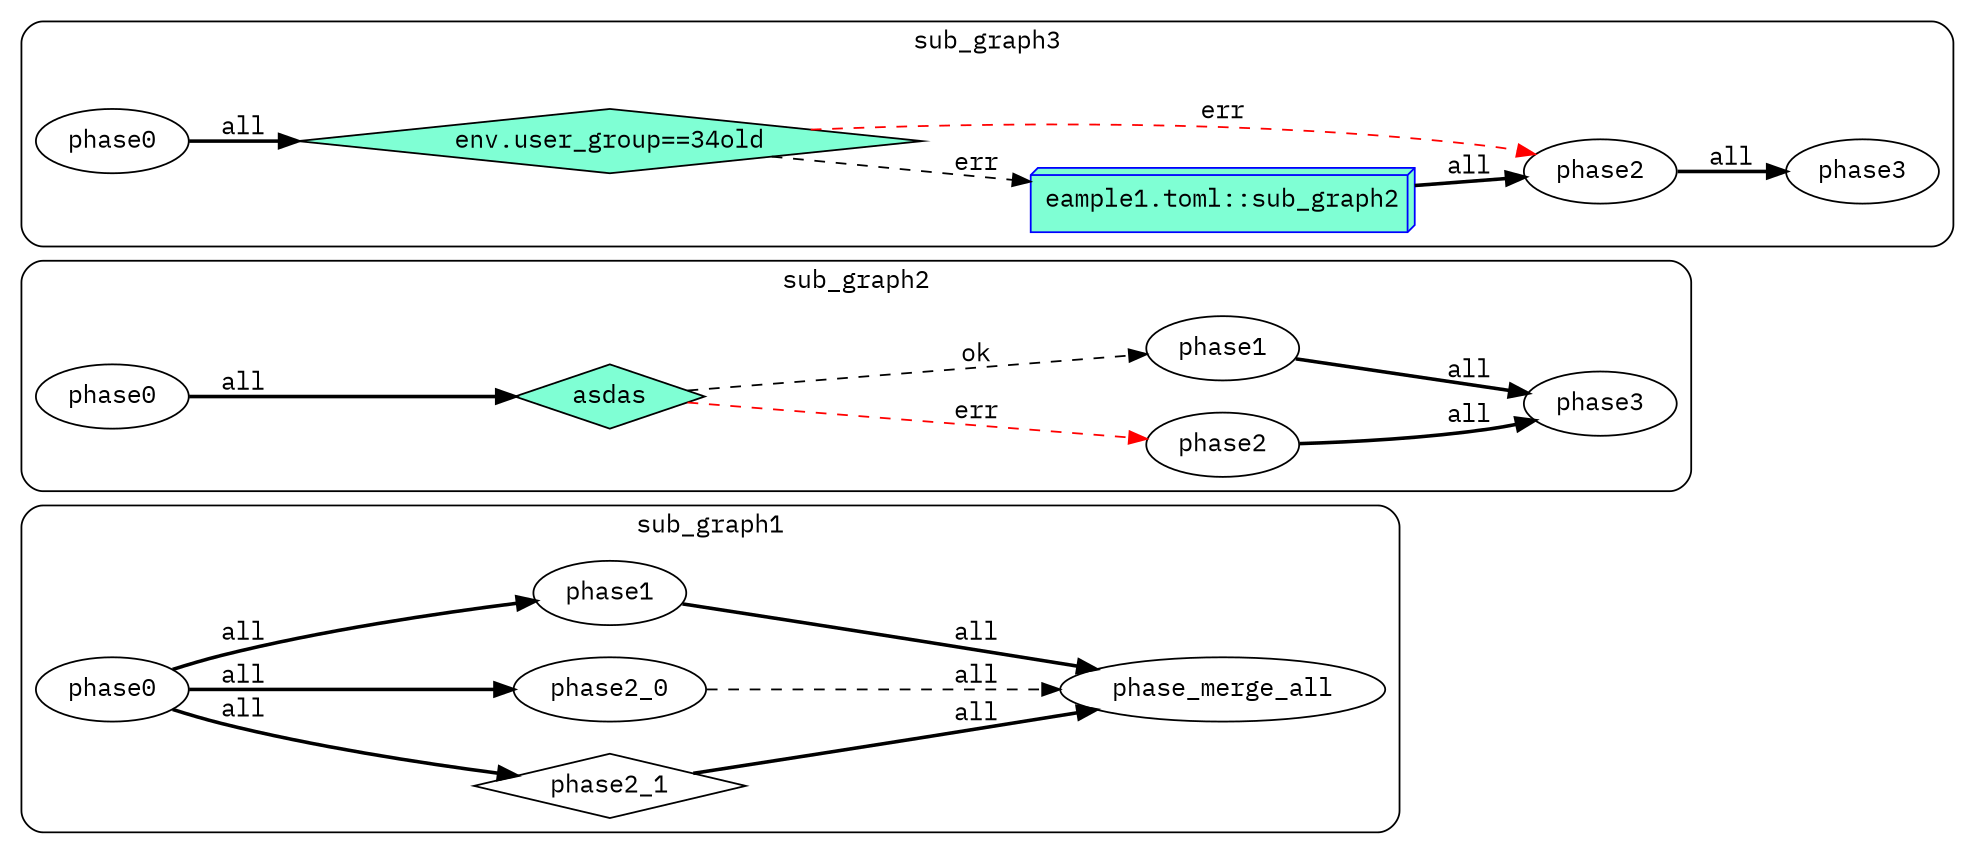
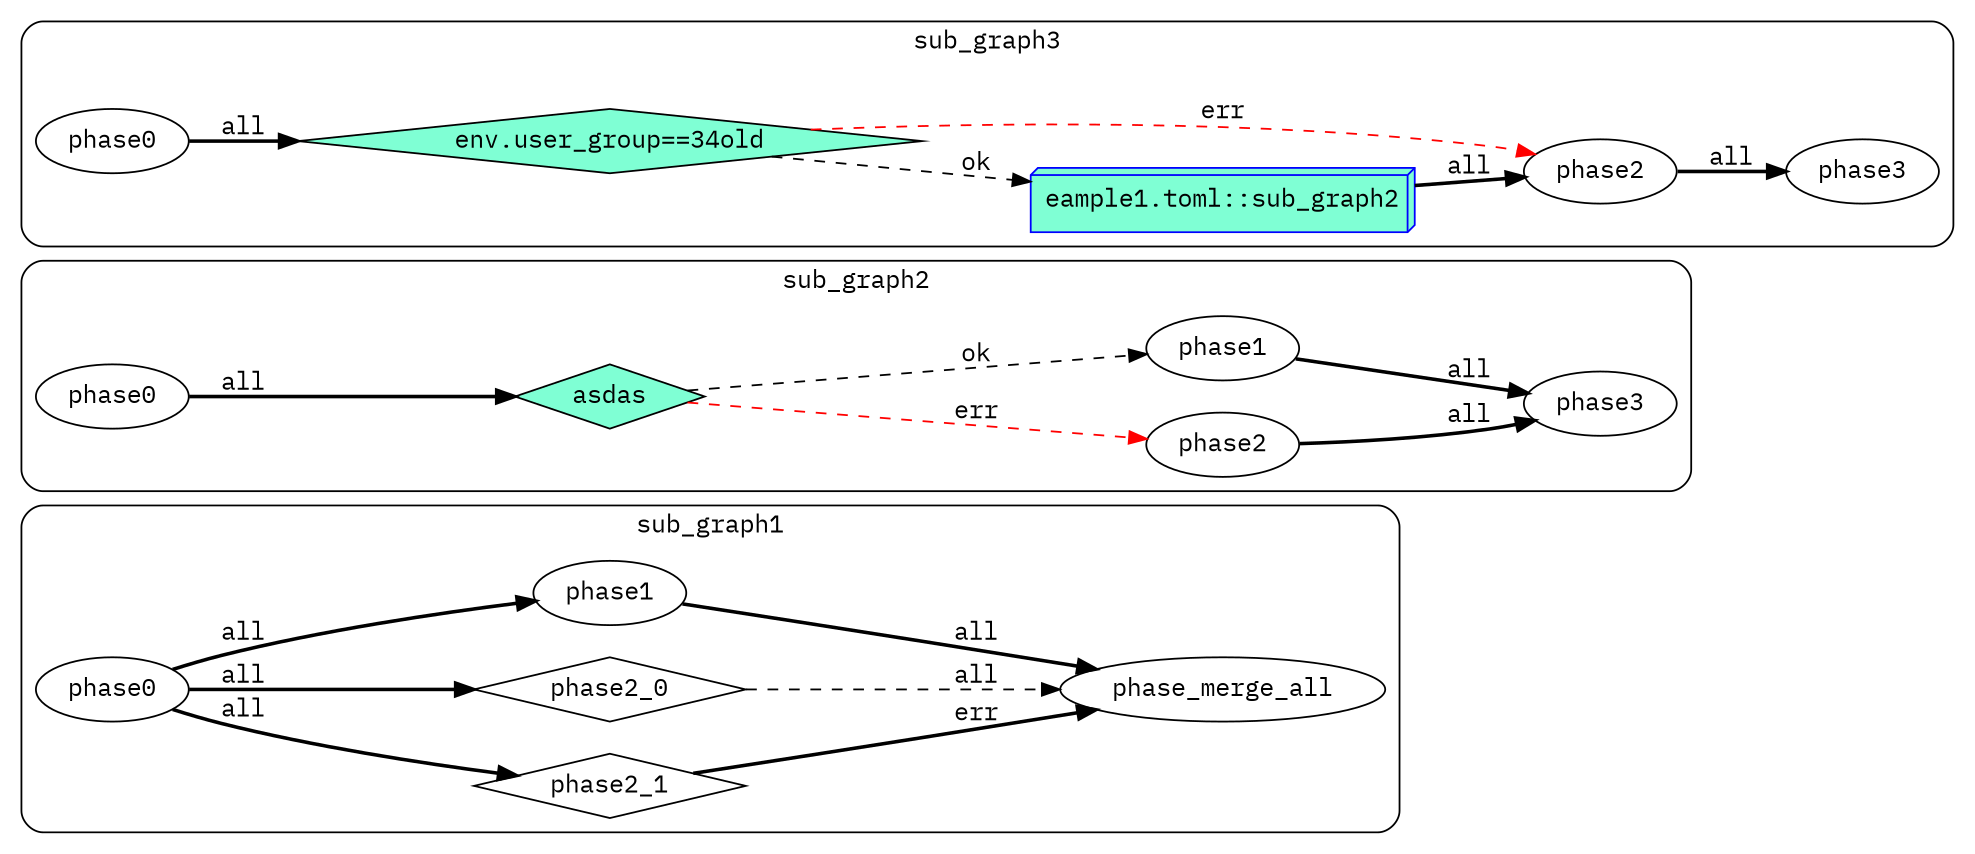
(976, 163) -> (976, 163)
(610, 689) -> (610, 689)
(976, 714) -> (976, 714)
